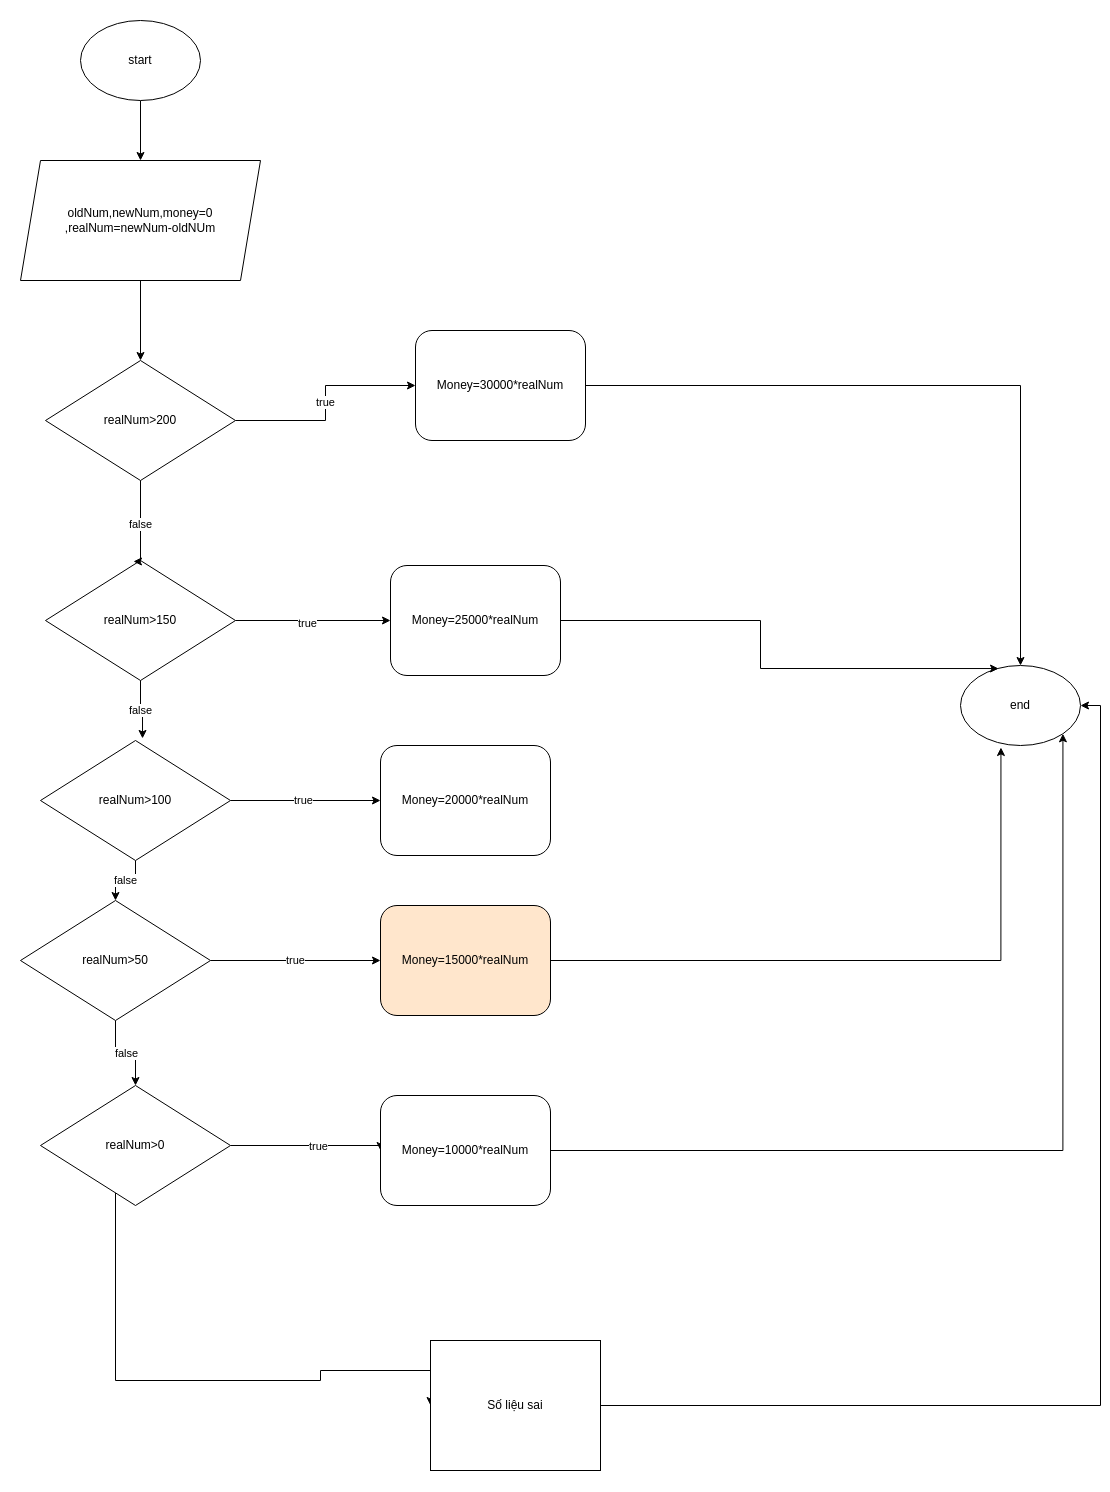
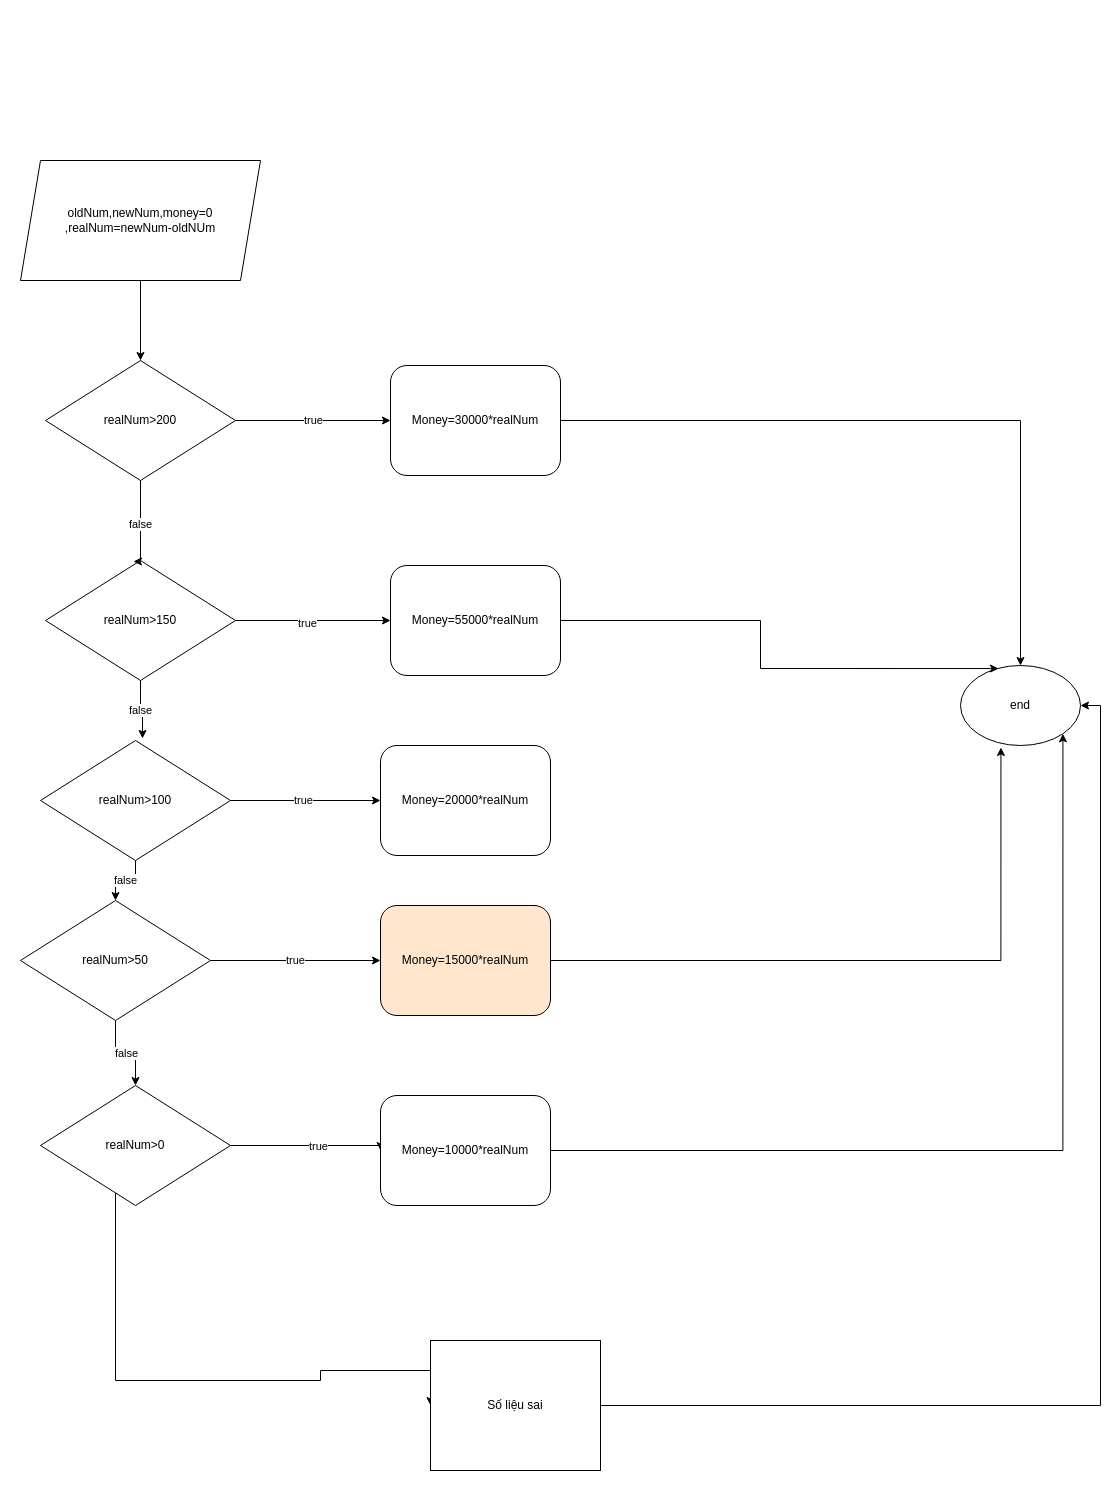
(141, 61) -> none
(141, 127) -> none
(501, 386) -> (476, 421)
(476, 621) -> (476, 621)
